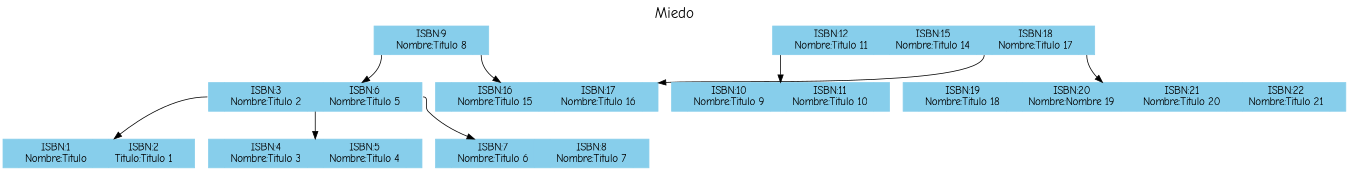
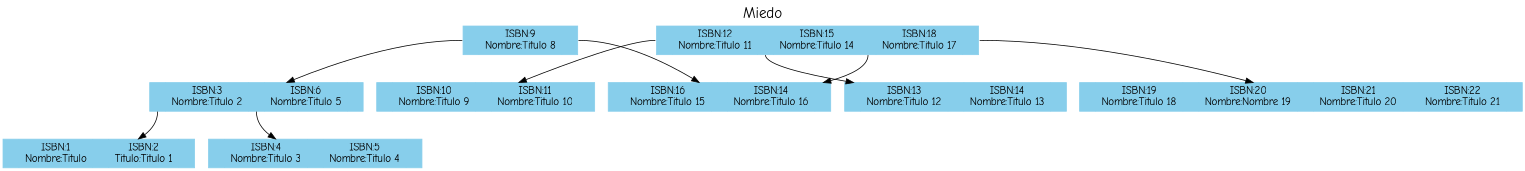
(598, 91) -> (771, 91)
none -> (956, 97)
(542, 153) -> none
